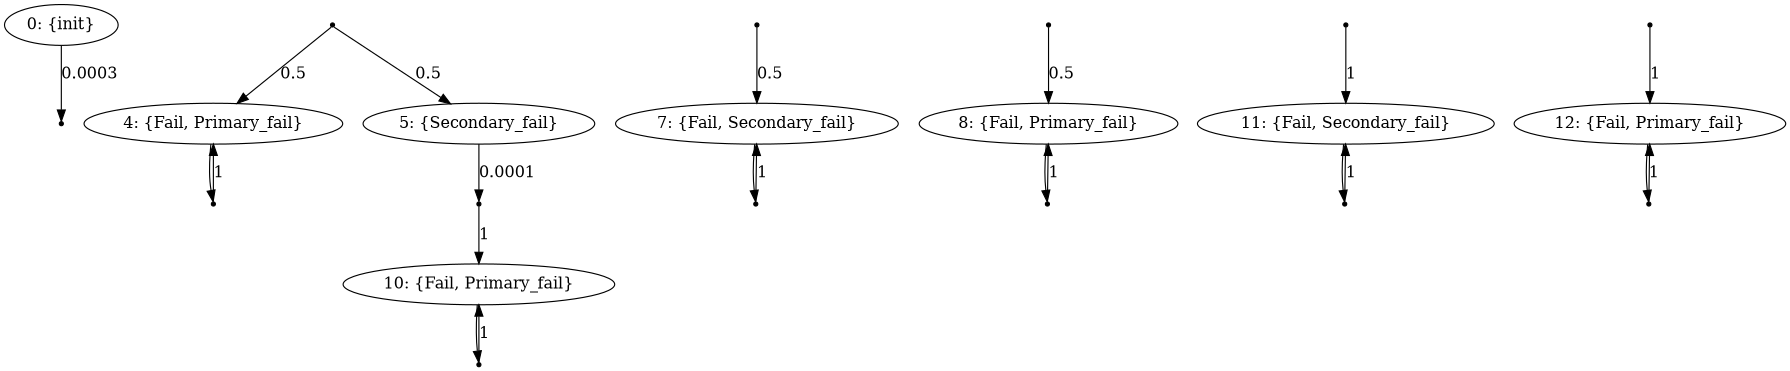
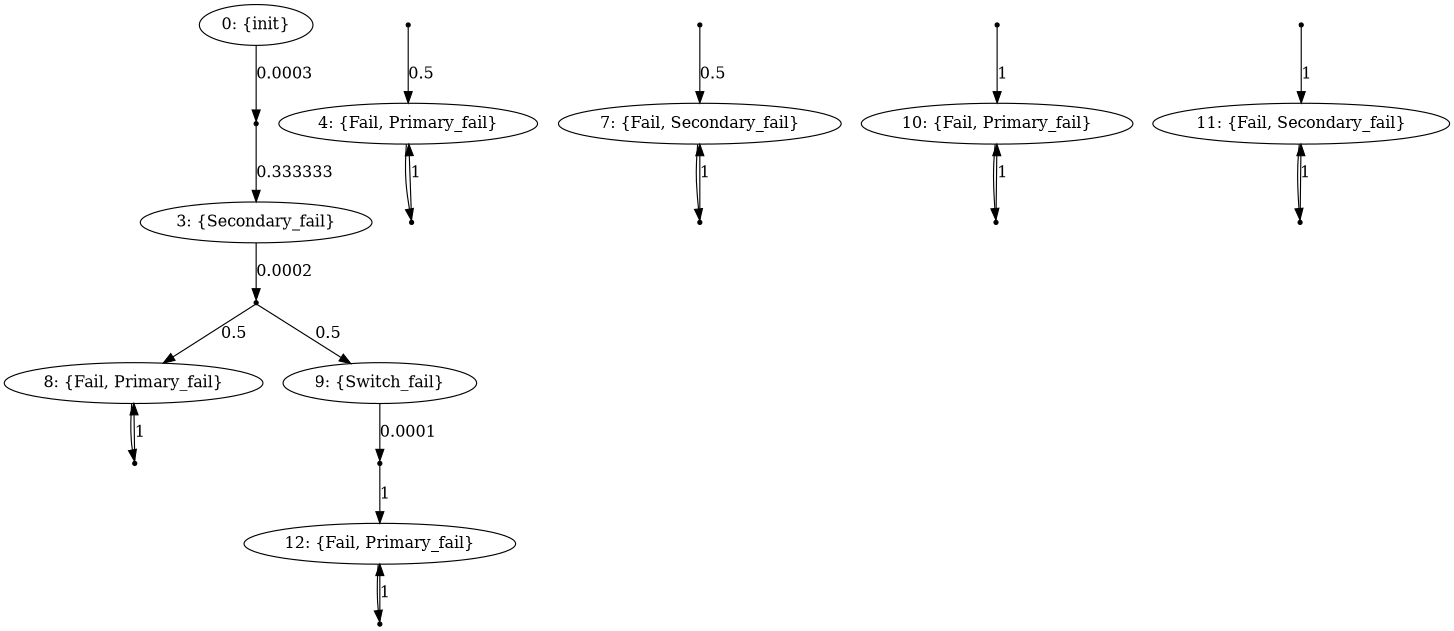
(479, 124) -> none
none -> (256, 222)
none -> (380, 383)
